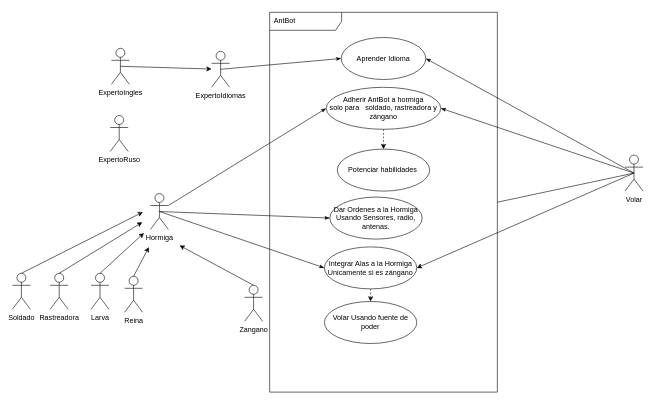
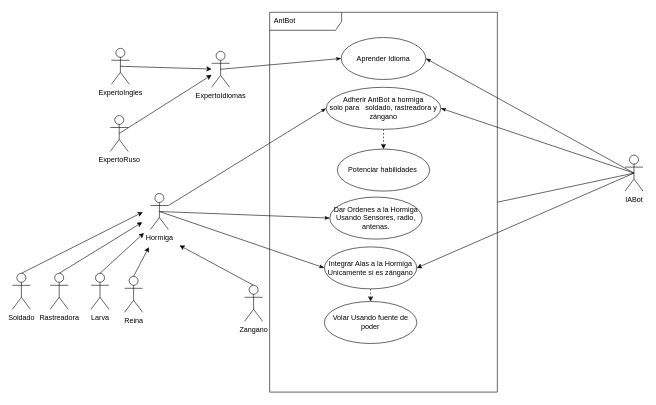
none -> (168, 102)
(634, 200) -> (634, 200)
